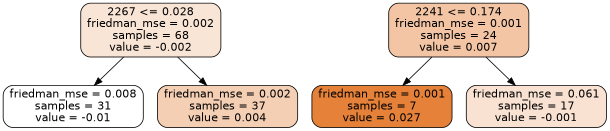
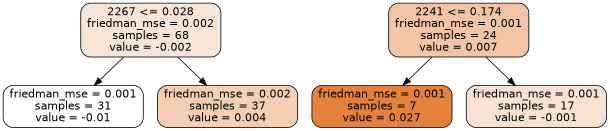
(73, 106) -> (73, 106)
(536, 106) -> (536, 106)
